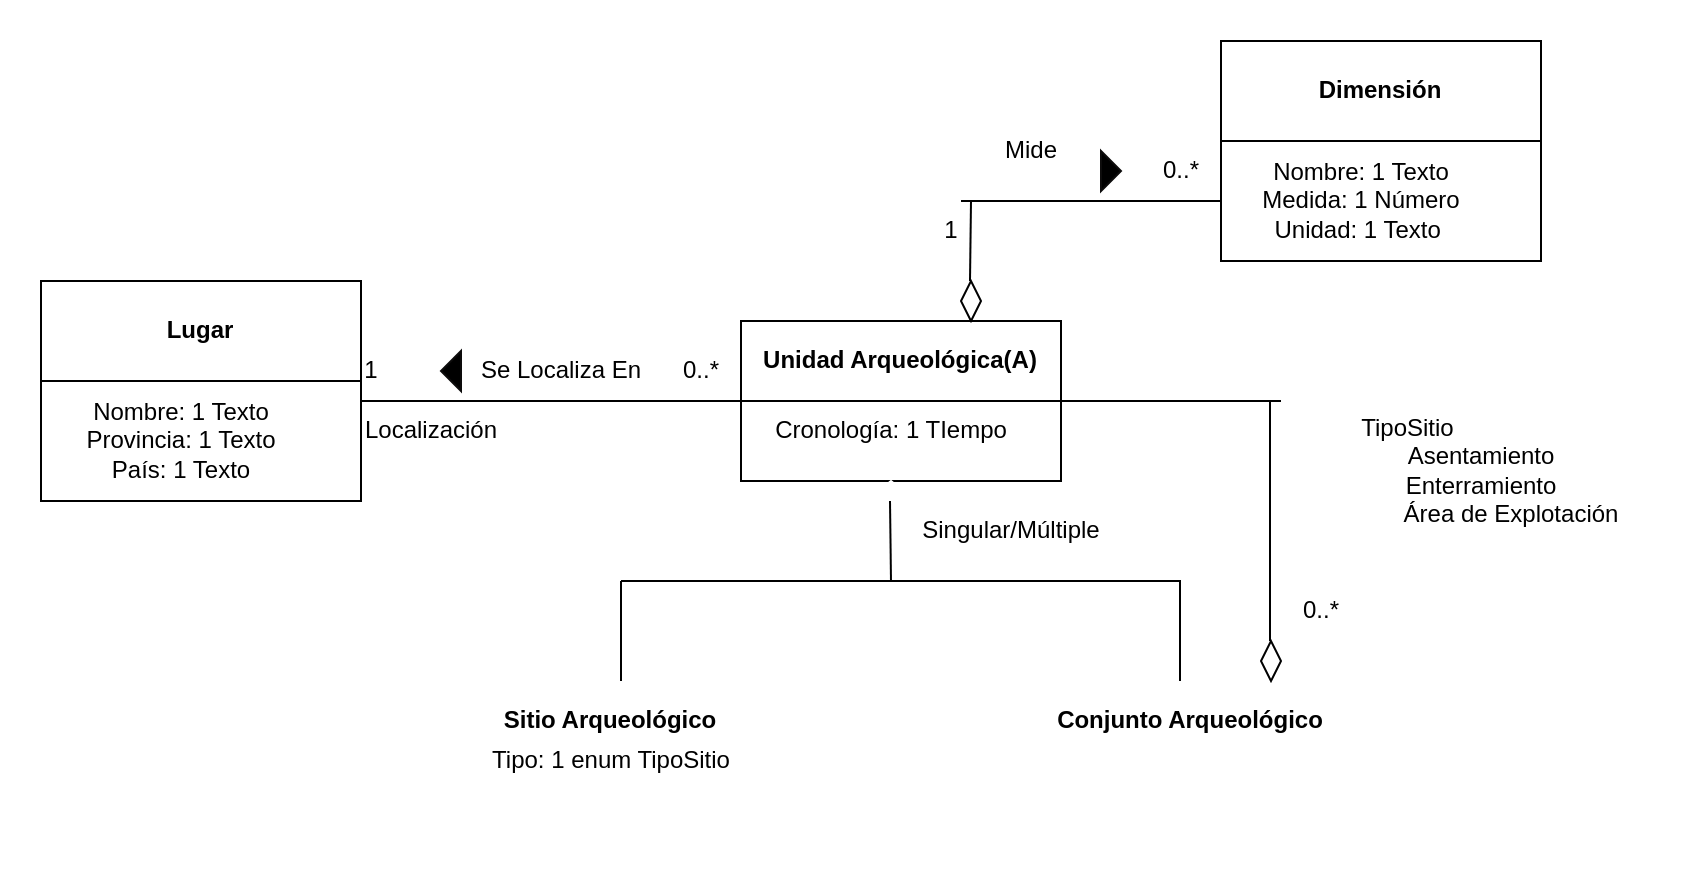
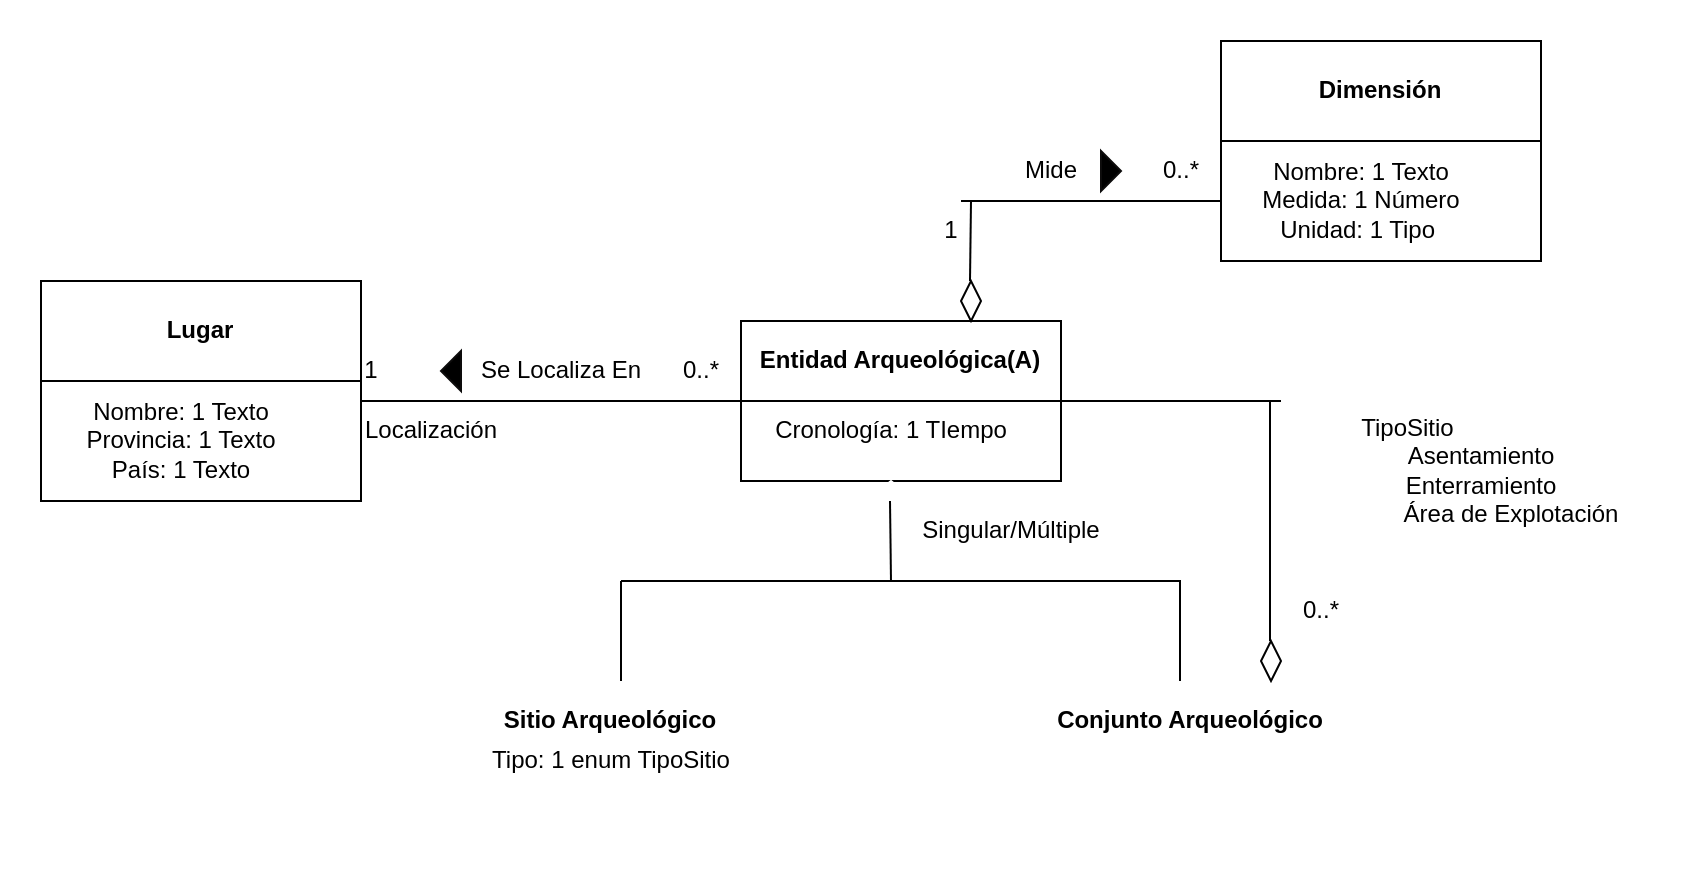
(1031, 151) -> (1051, 171)
(1362, 201) -> (1362, 201)
(901, 361) -> (901, 361)
